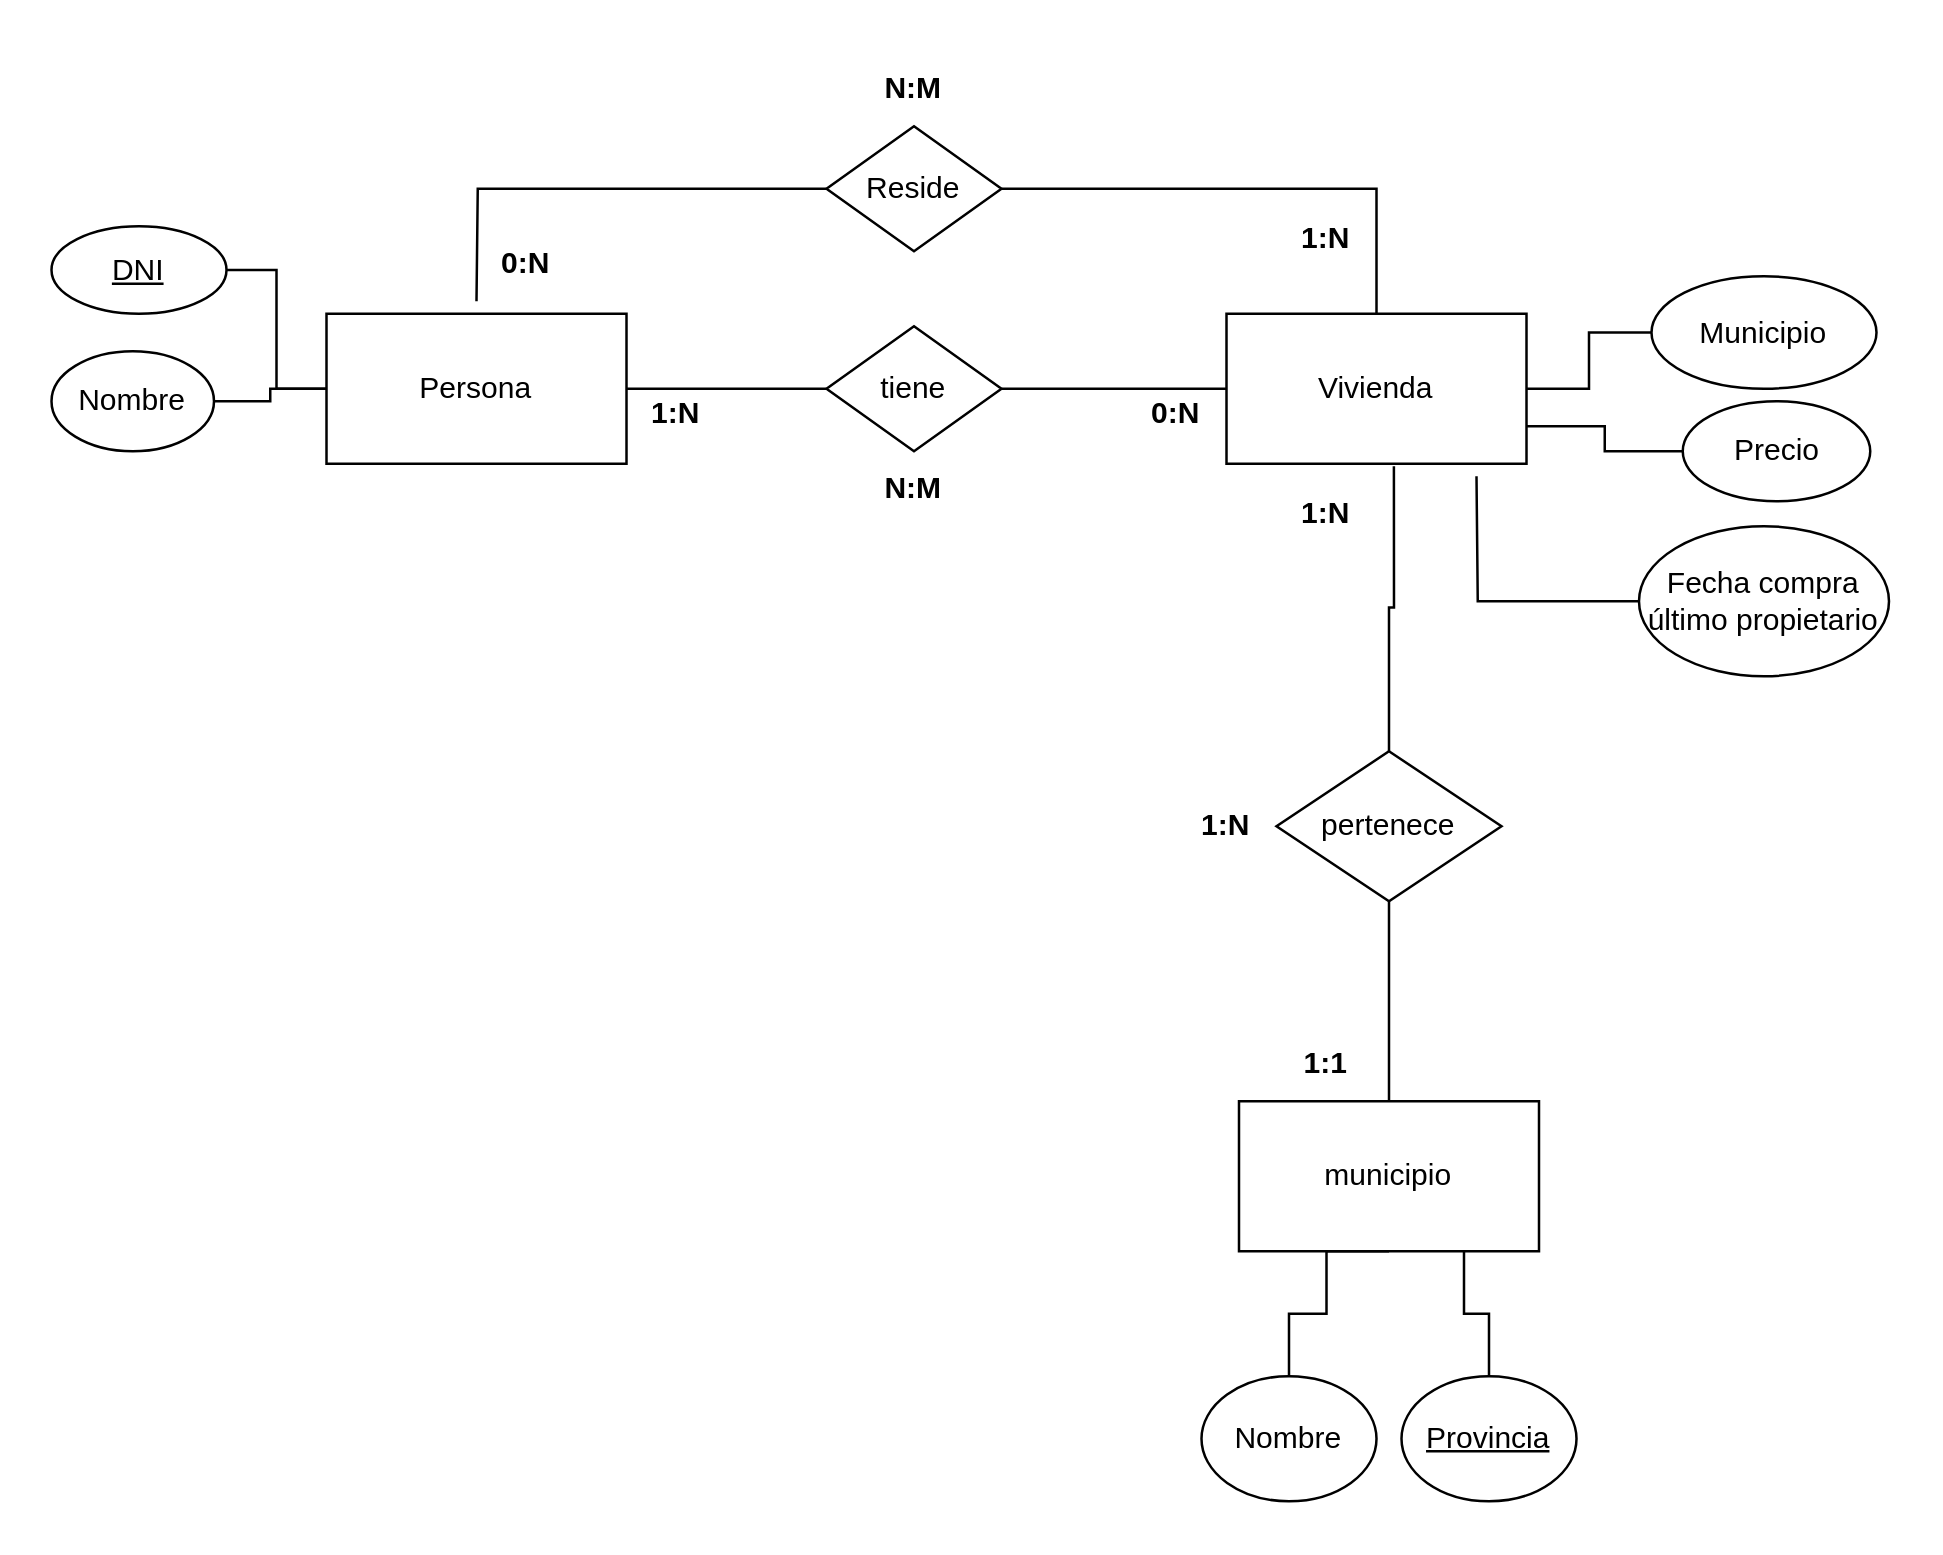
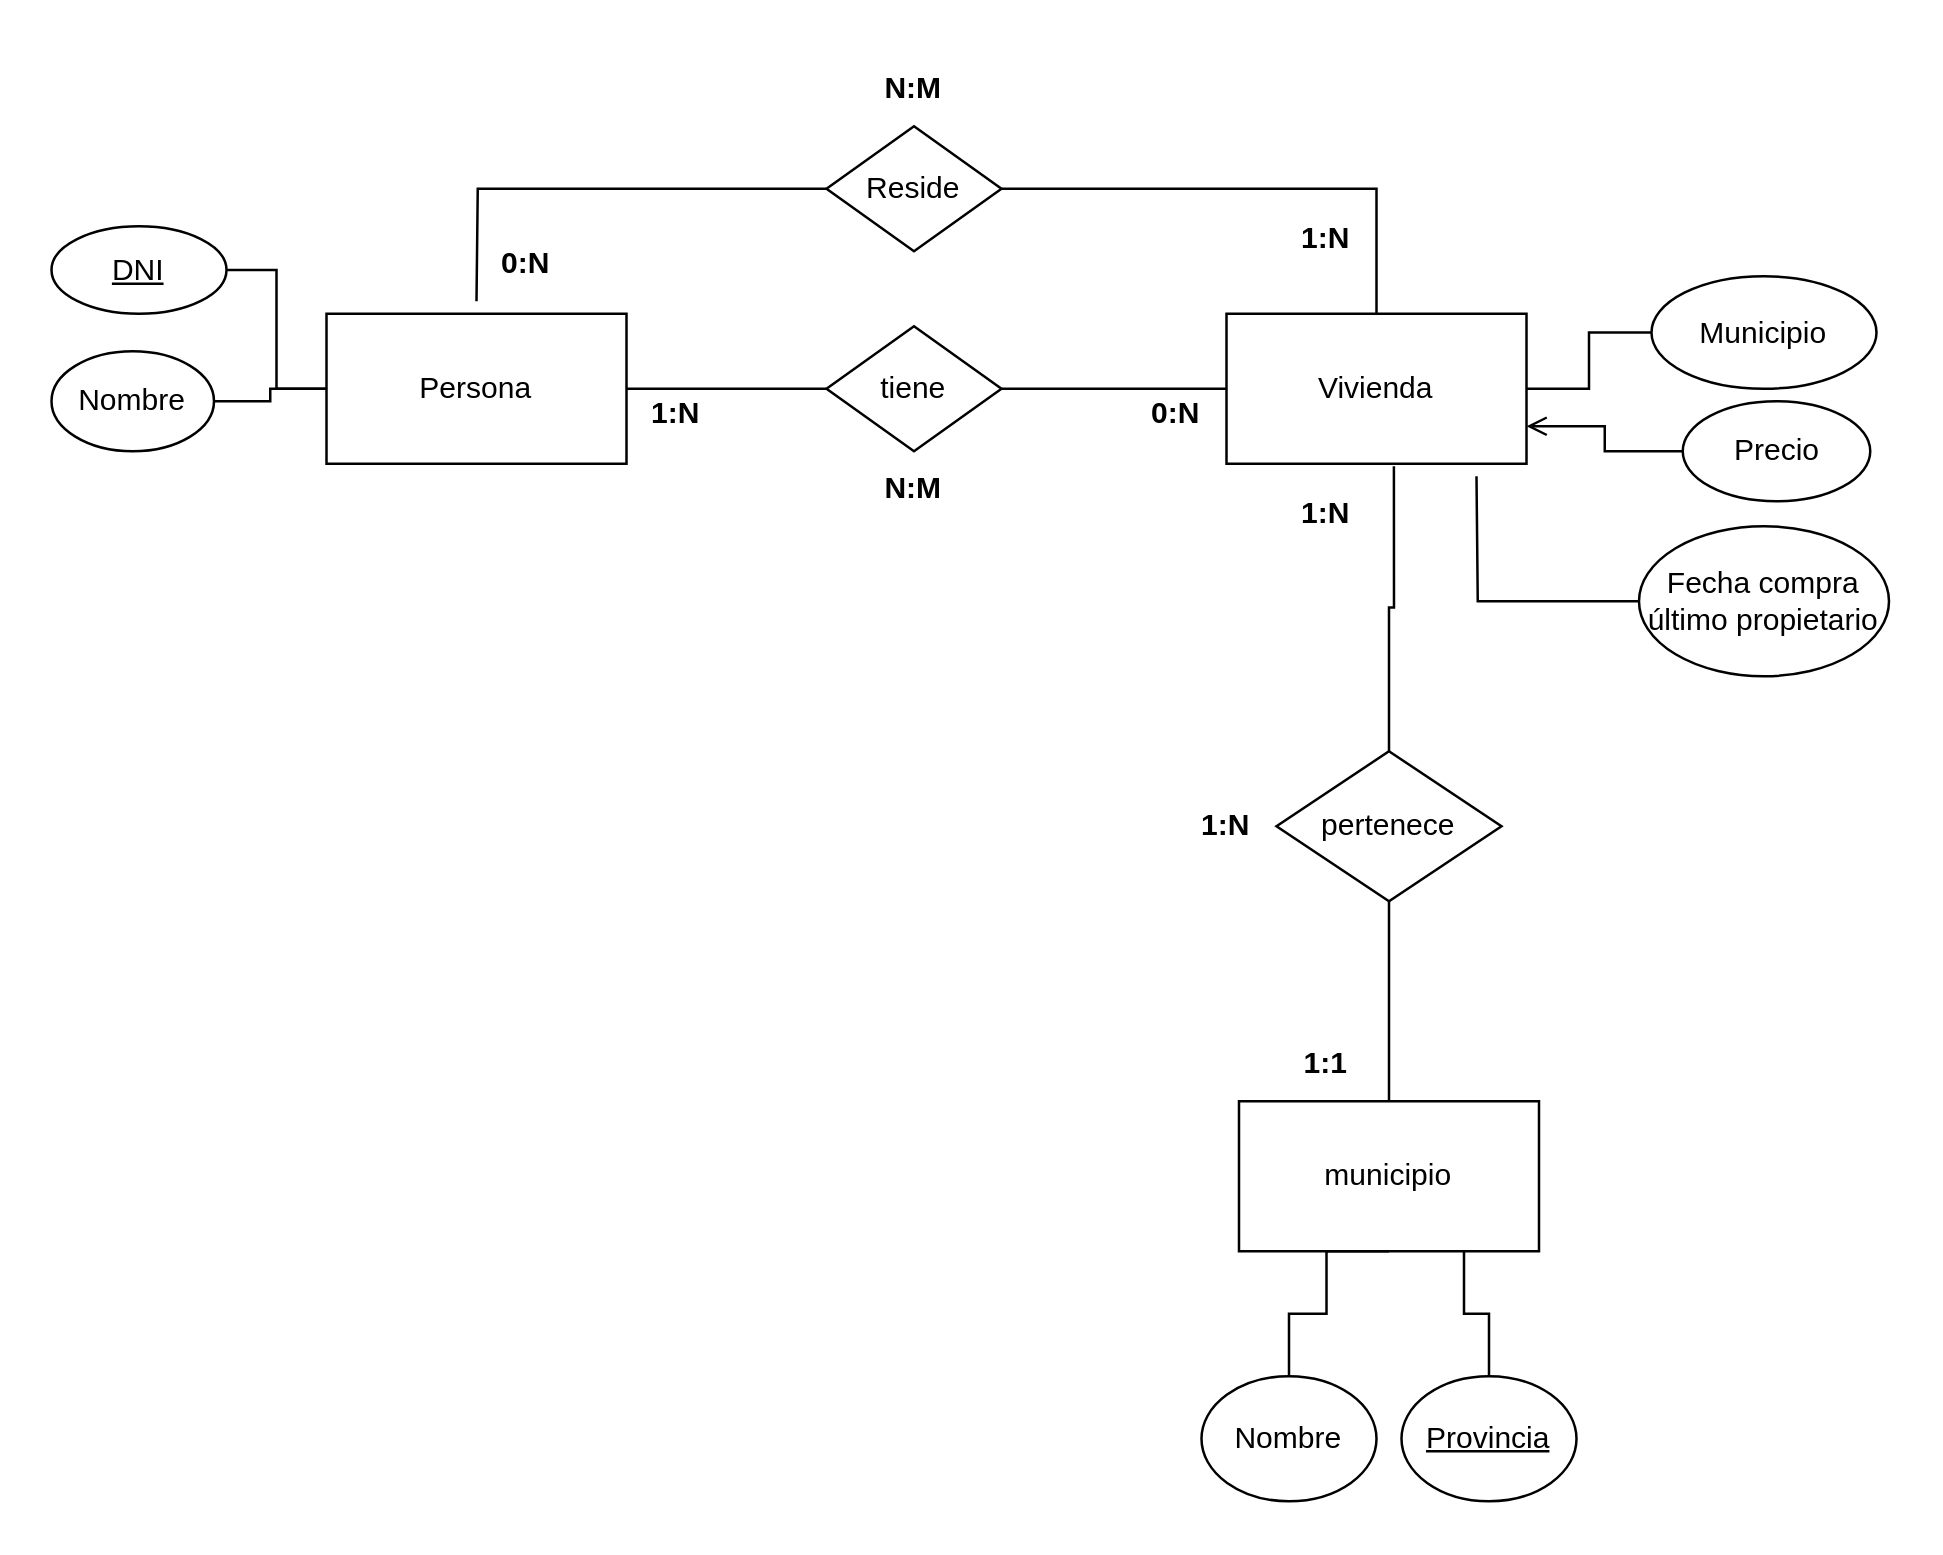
(1533, 426) -> (1535, 426)
